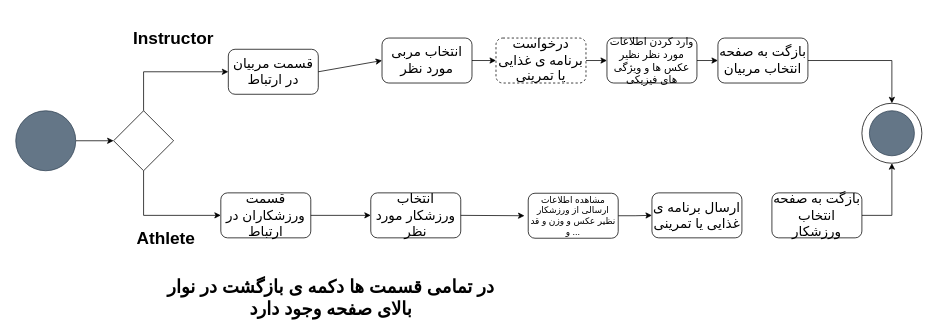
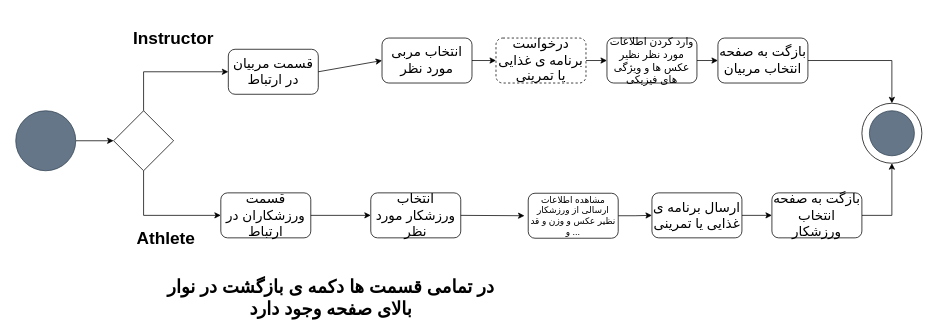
none -> (754, 215)
